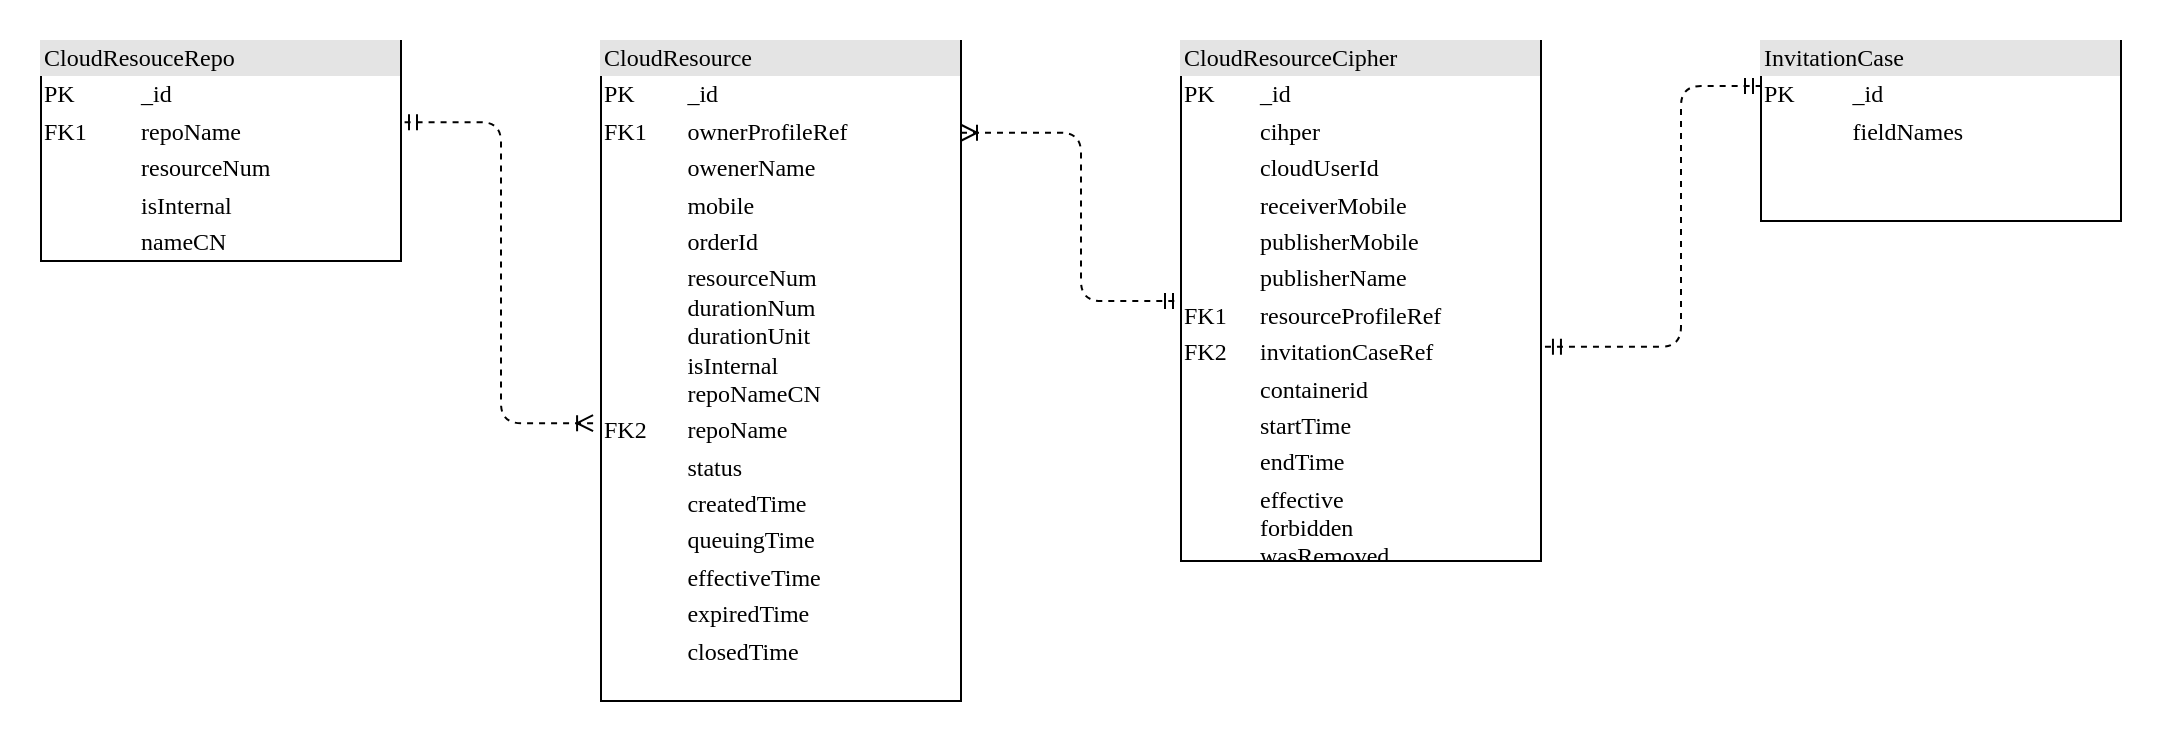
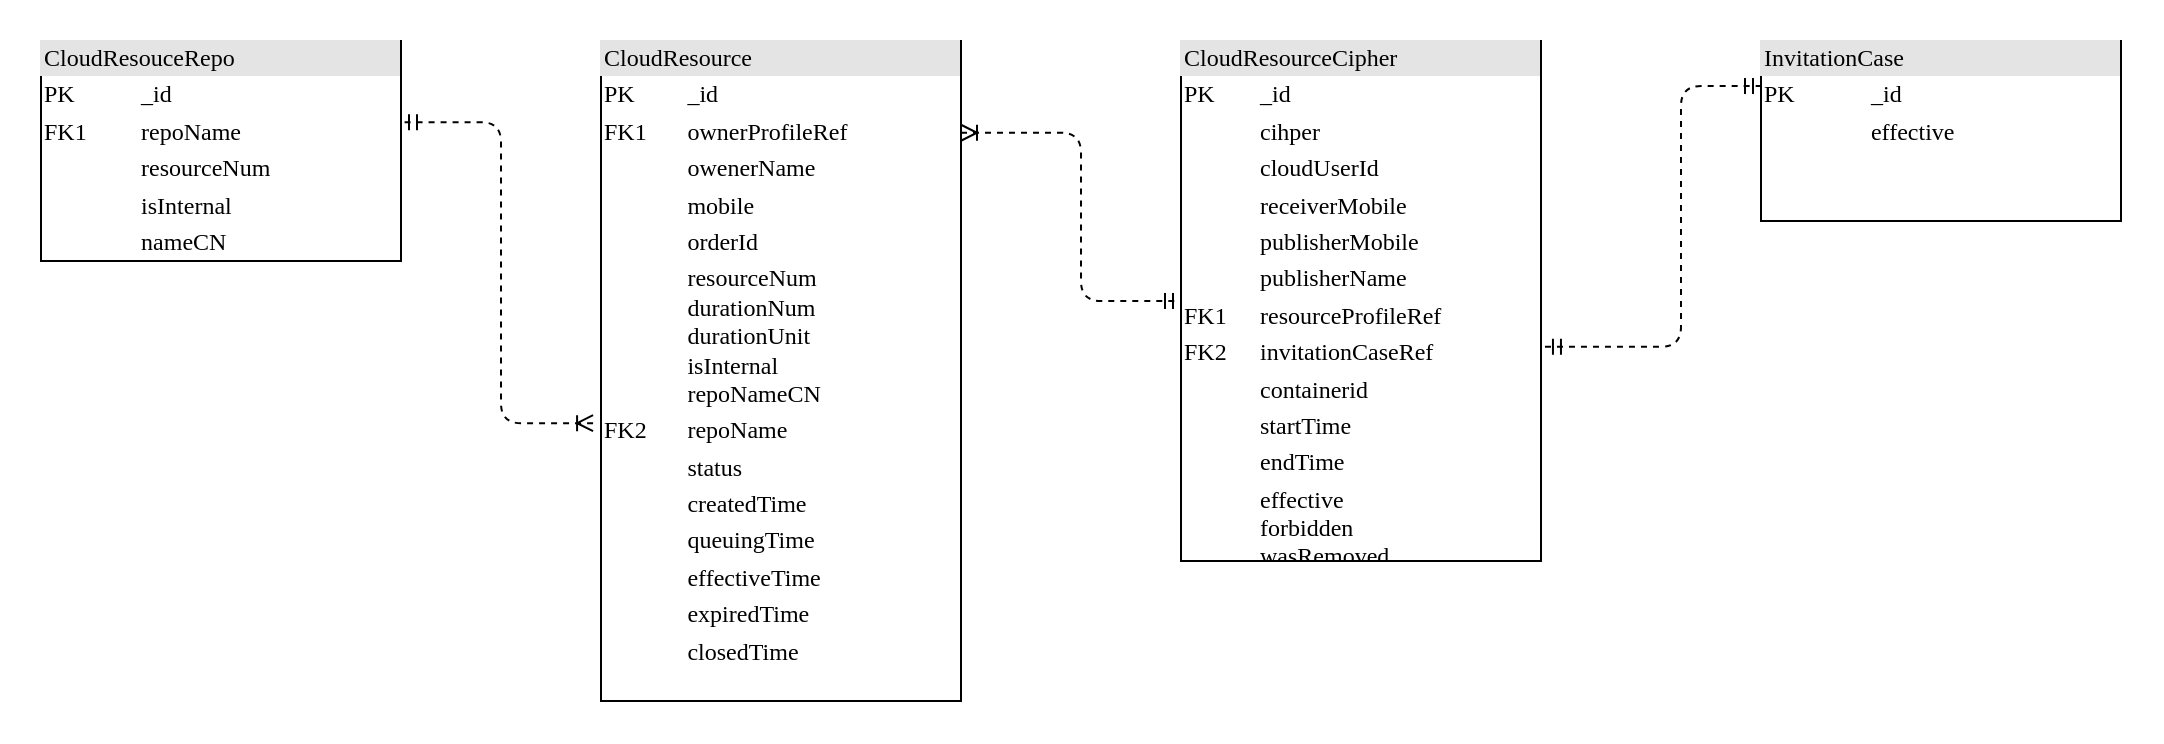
(1849, 84) -> (1849, 84)
